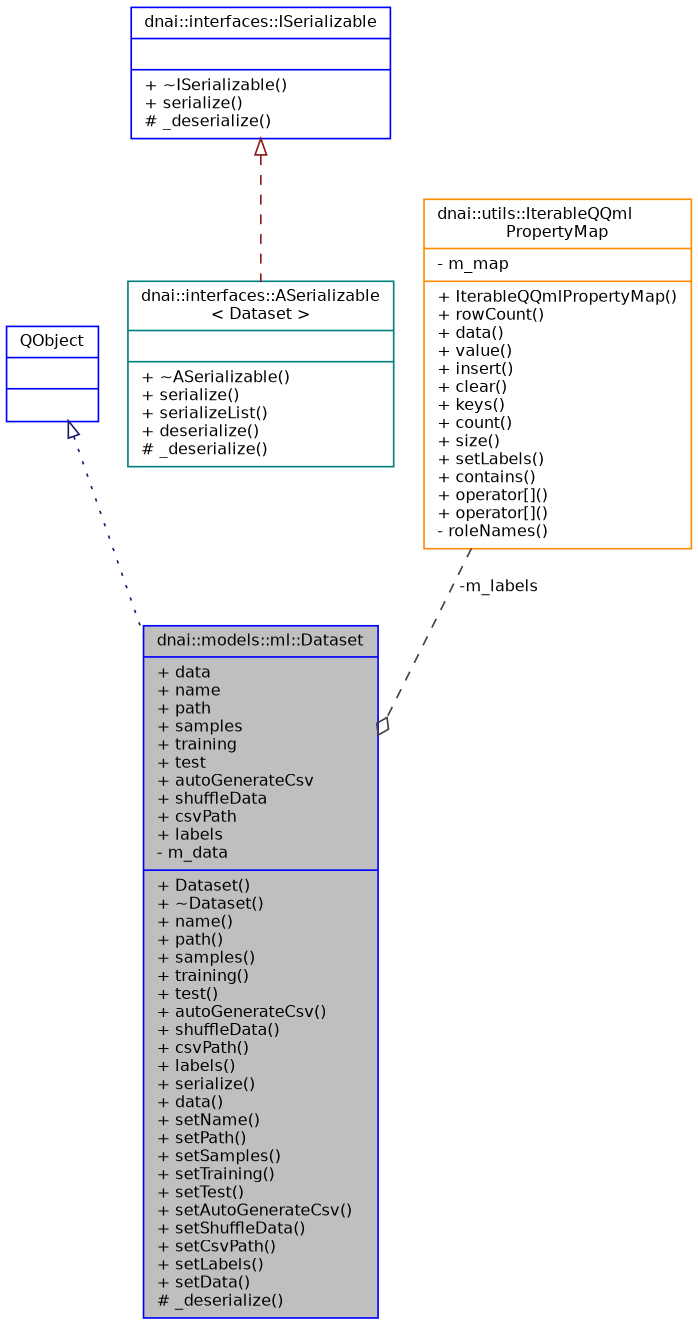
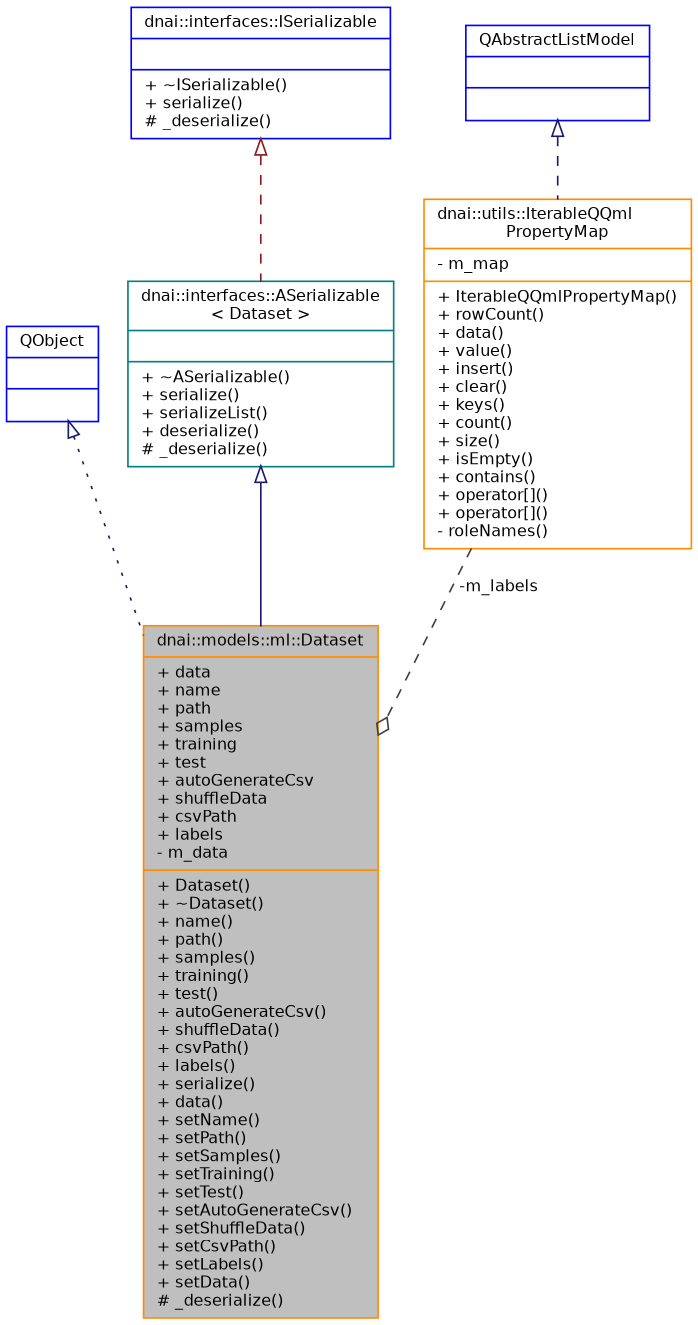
none -> (558, 73)
(491, 459) -> (486, 459)
none -> (261, 555)
(261, 972) -> (261, 972)
